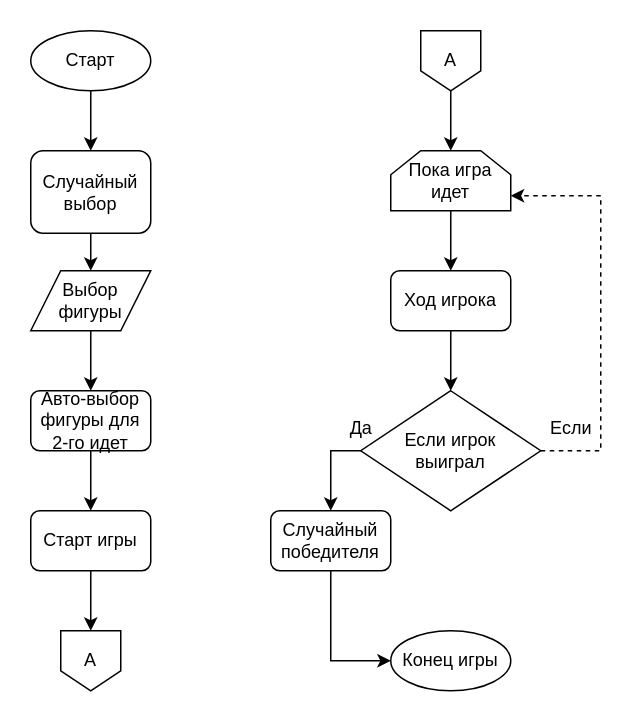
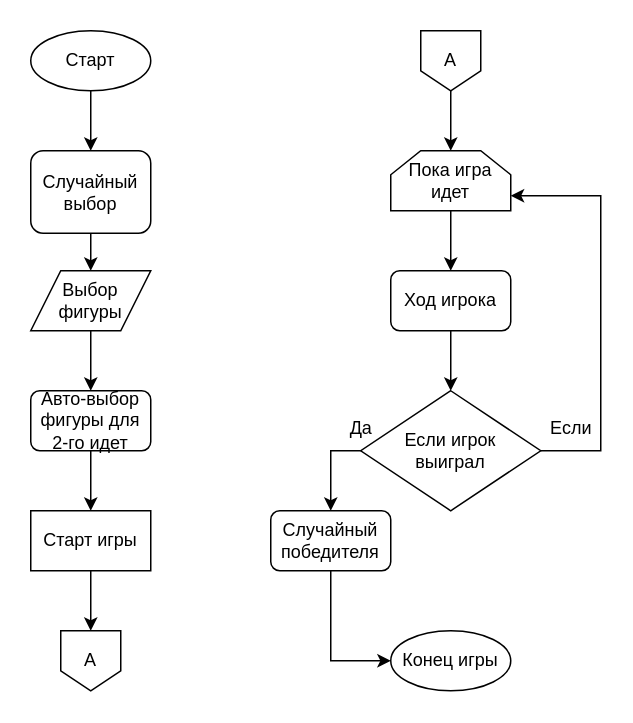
(601, 313) -> (601, 313)
(91, 541) -> (91, 541)
